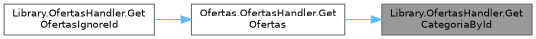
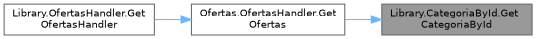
(79, 20) -> (79, 20)
(457, 20) -> (457, 20)
